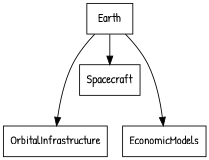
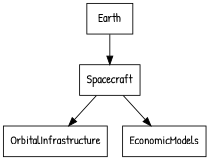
(69, 72) -> (85, 108)
(151, 72) -> (134, 108)
